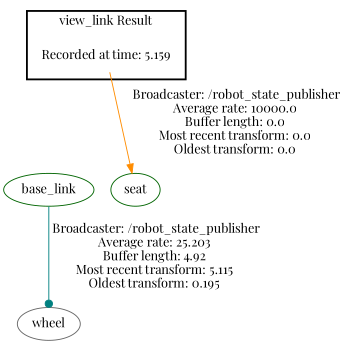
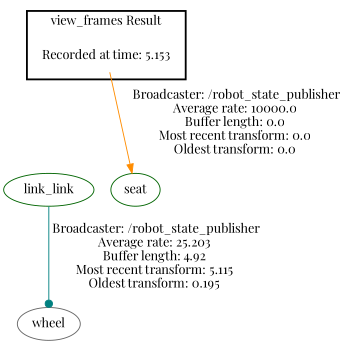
(106, 21) -> (106, 21)
(106, 56) -> (106, 56)
(49, 190) -> (49, 190)
